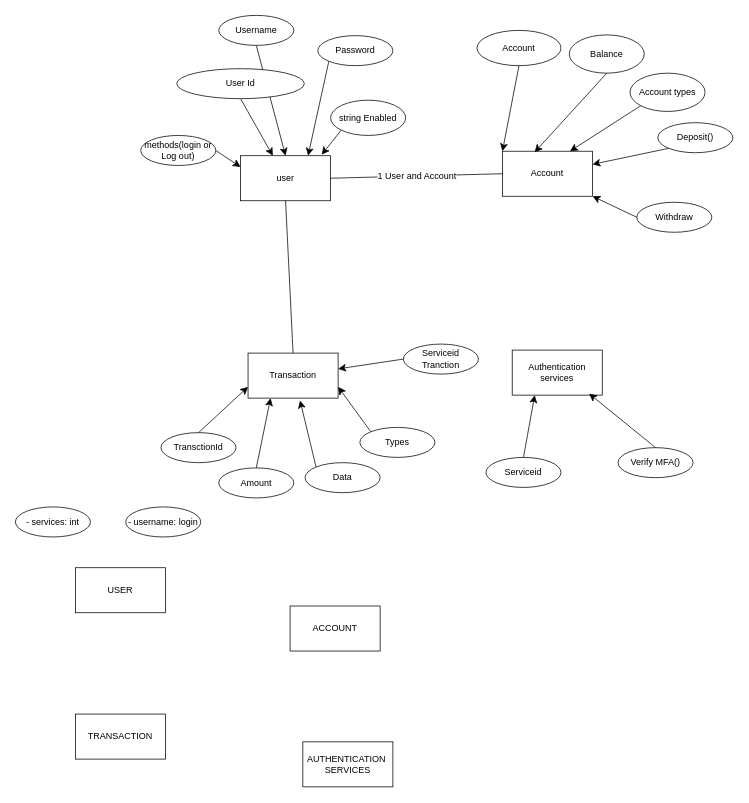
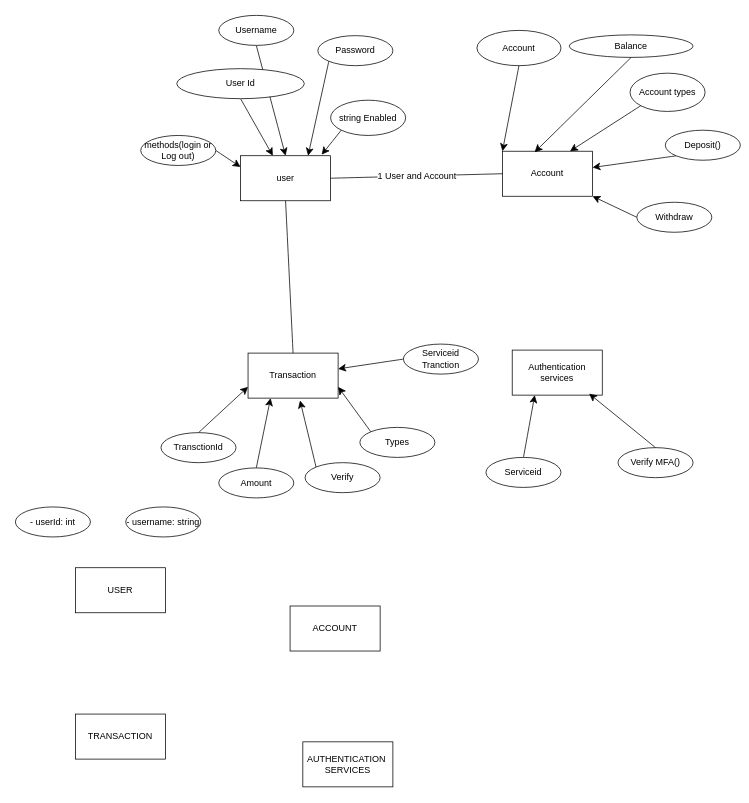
(606, 54) -> (631, 46)
(695, 138) -> (702, 145)
(342, 477) -> (342, 477)
(53, 522) -> (53, 522)
(163, 522) -> (163, 522)
